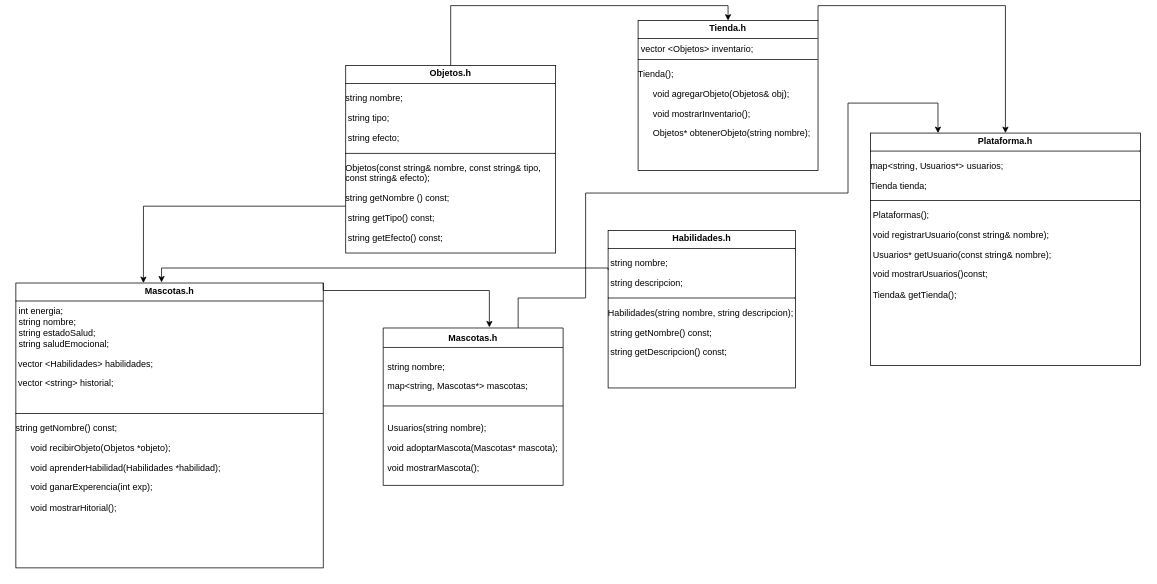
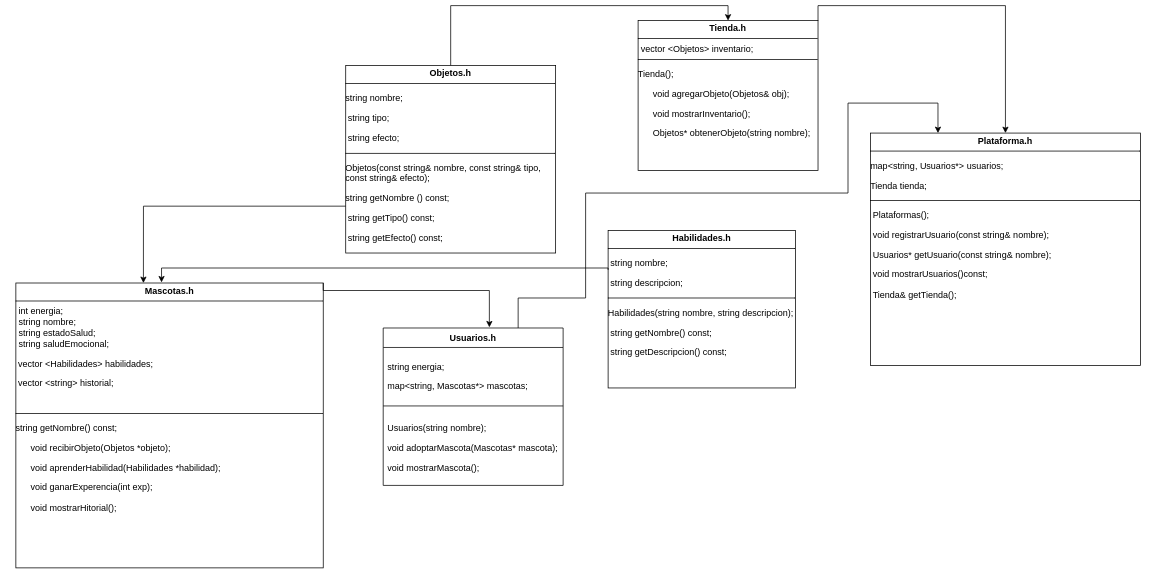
(473, 339) -> (473, 339)
(462, 364) -> (462, 364)
